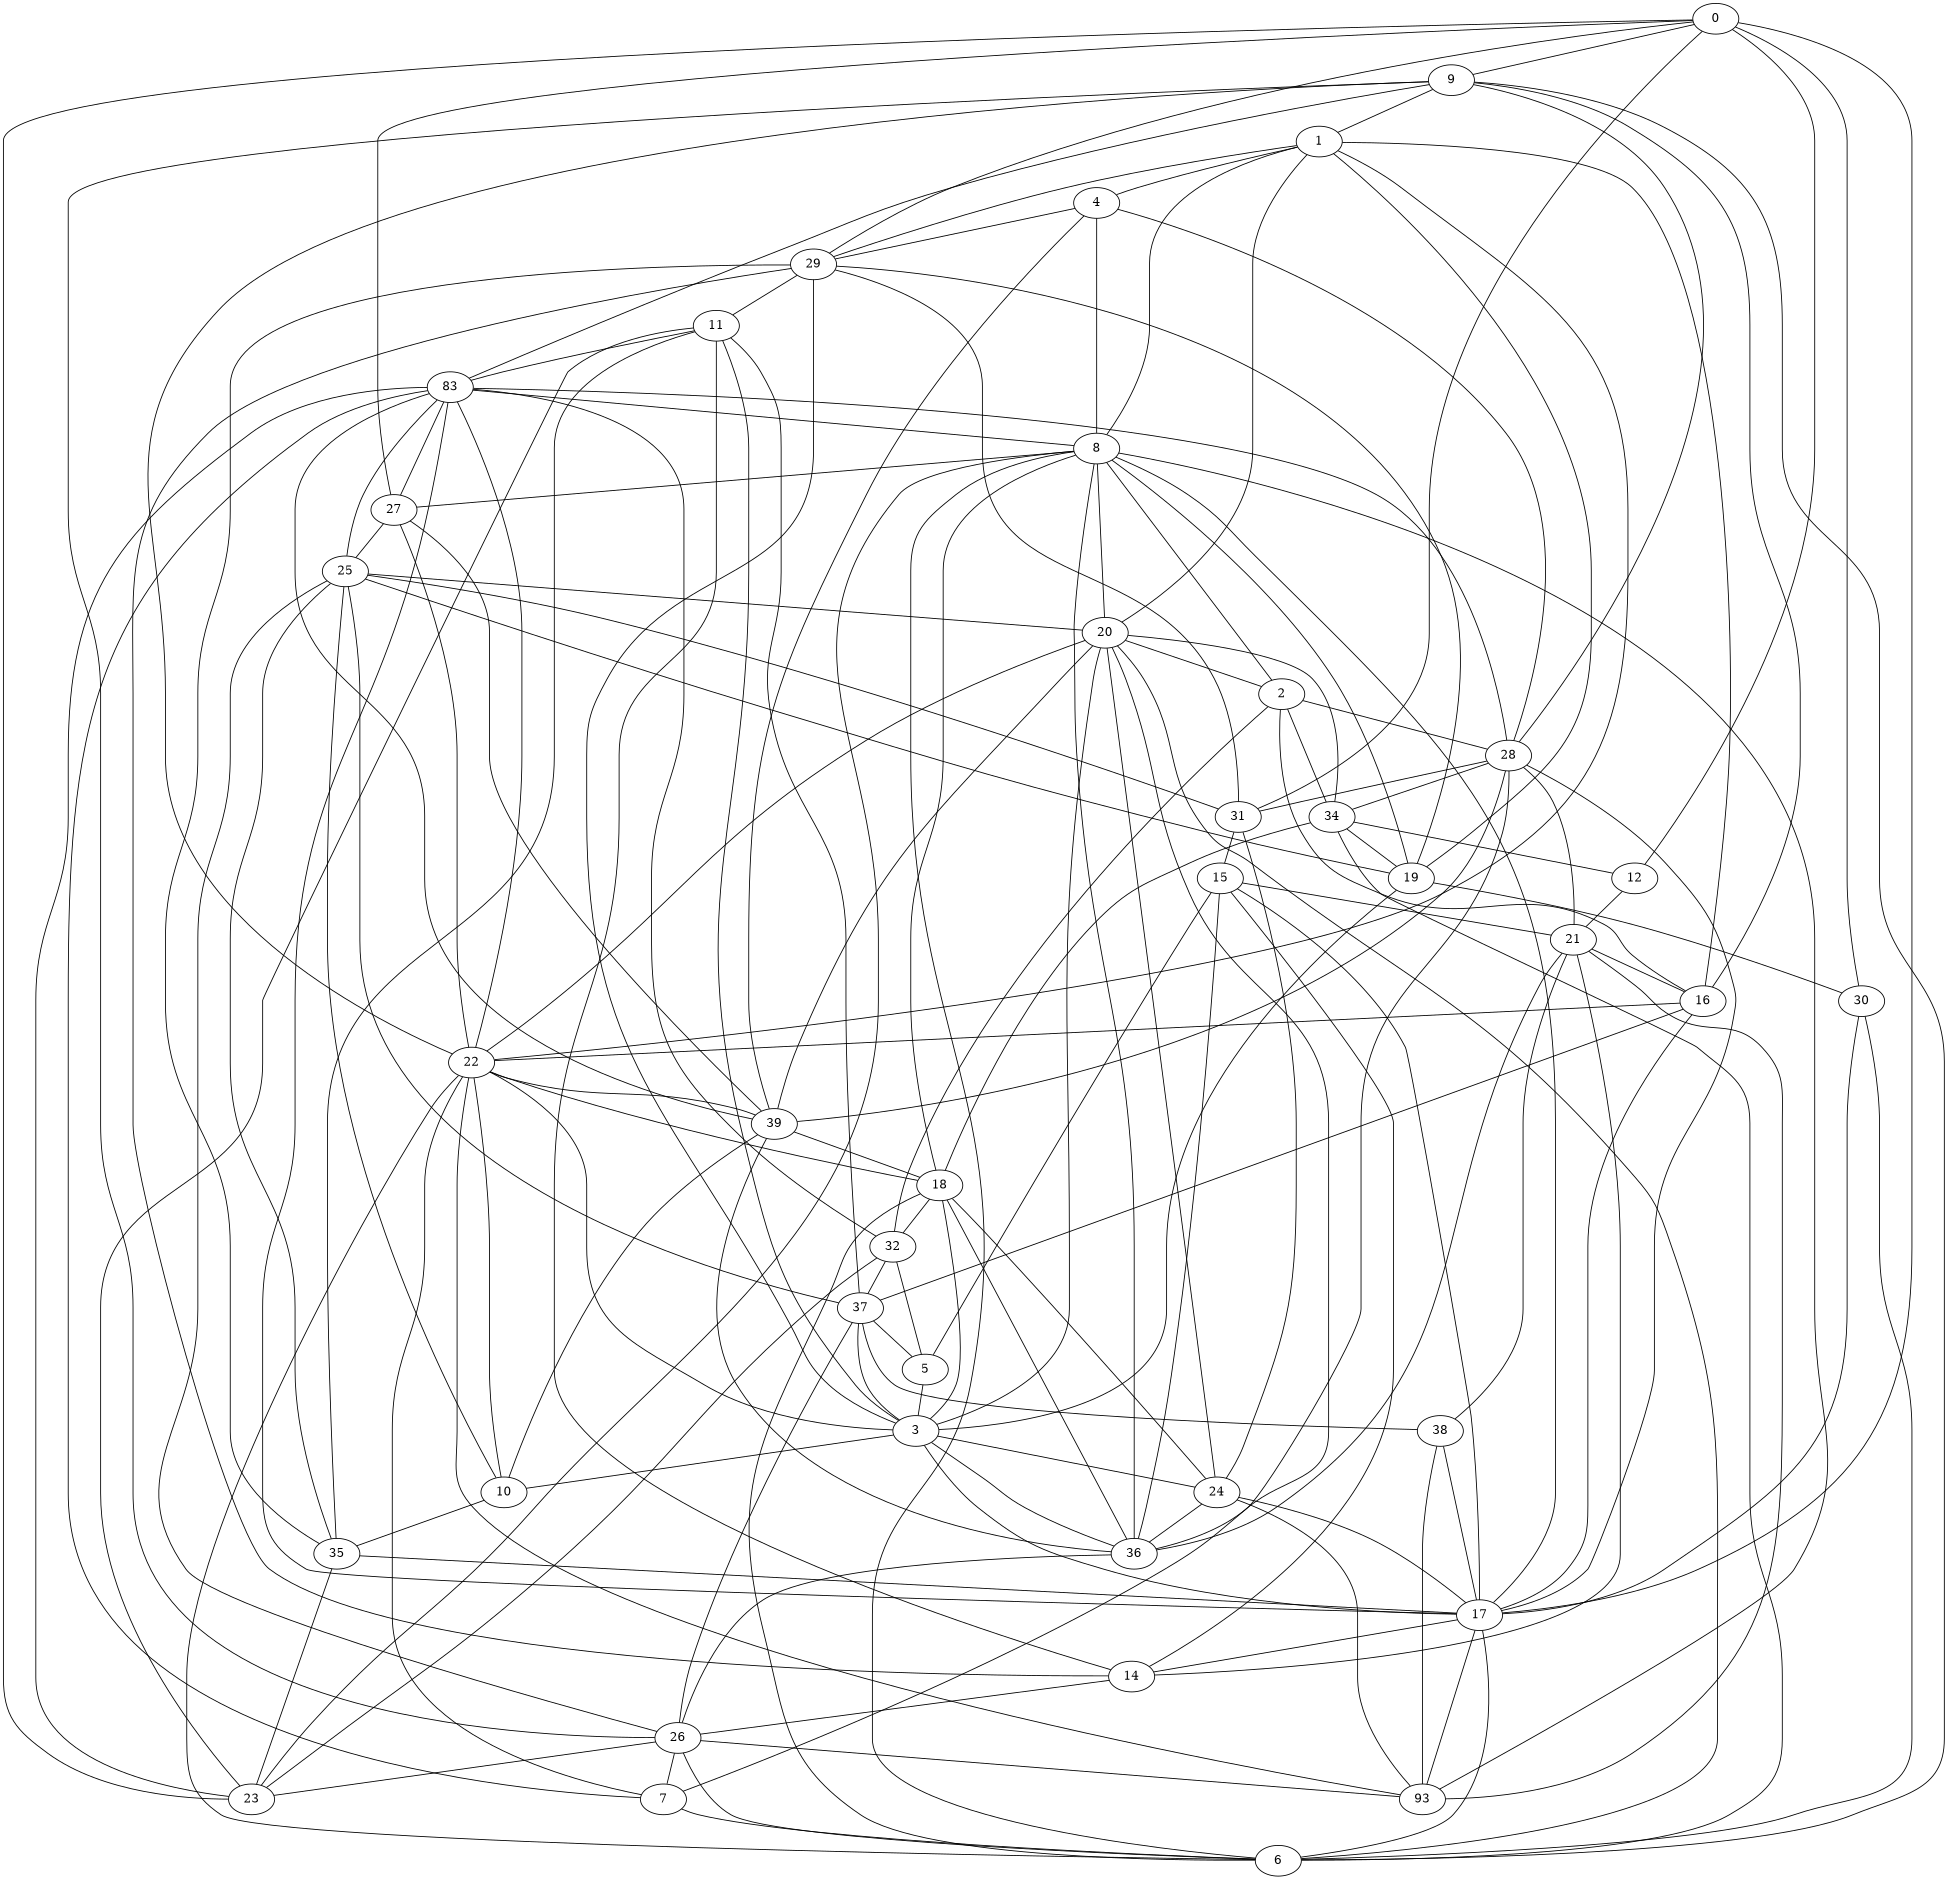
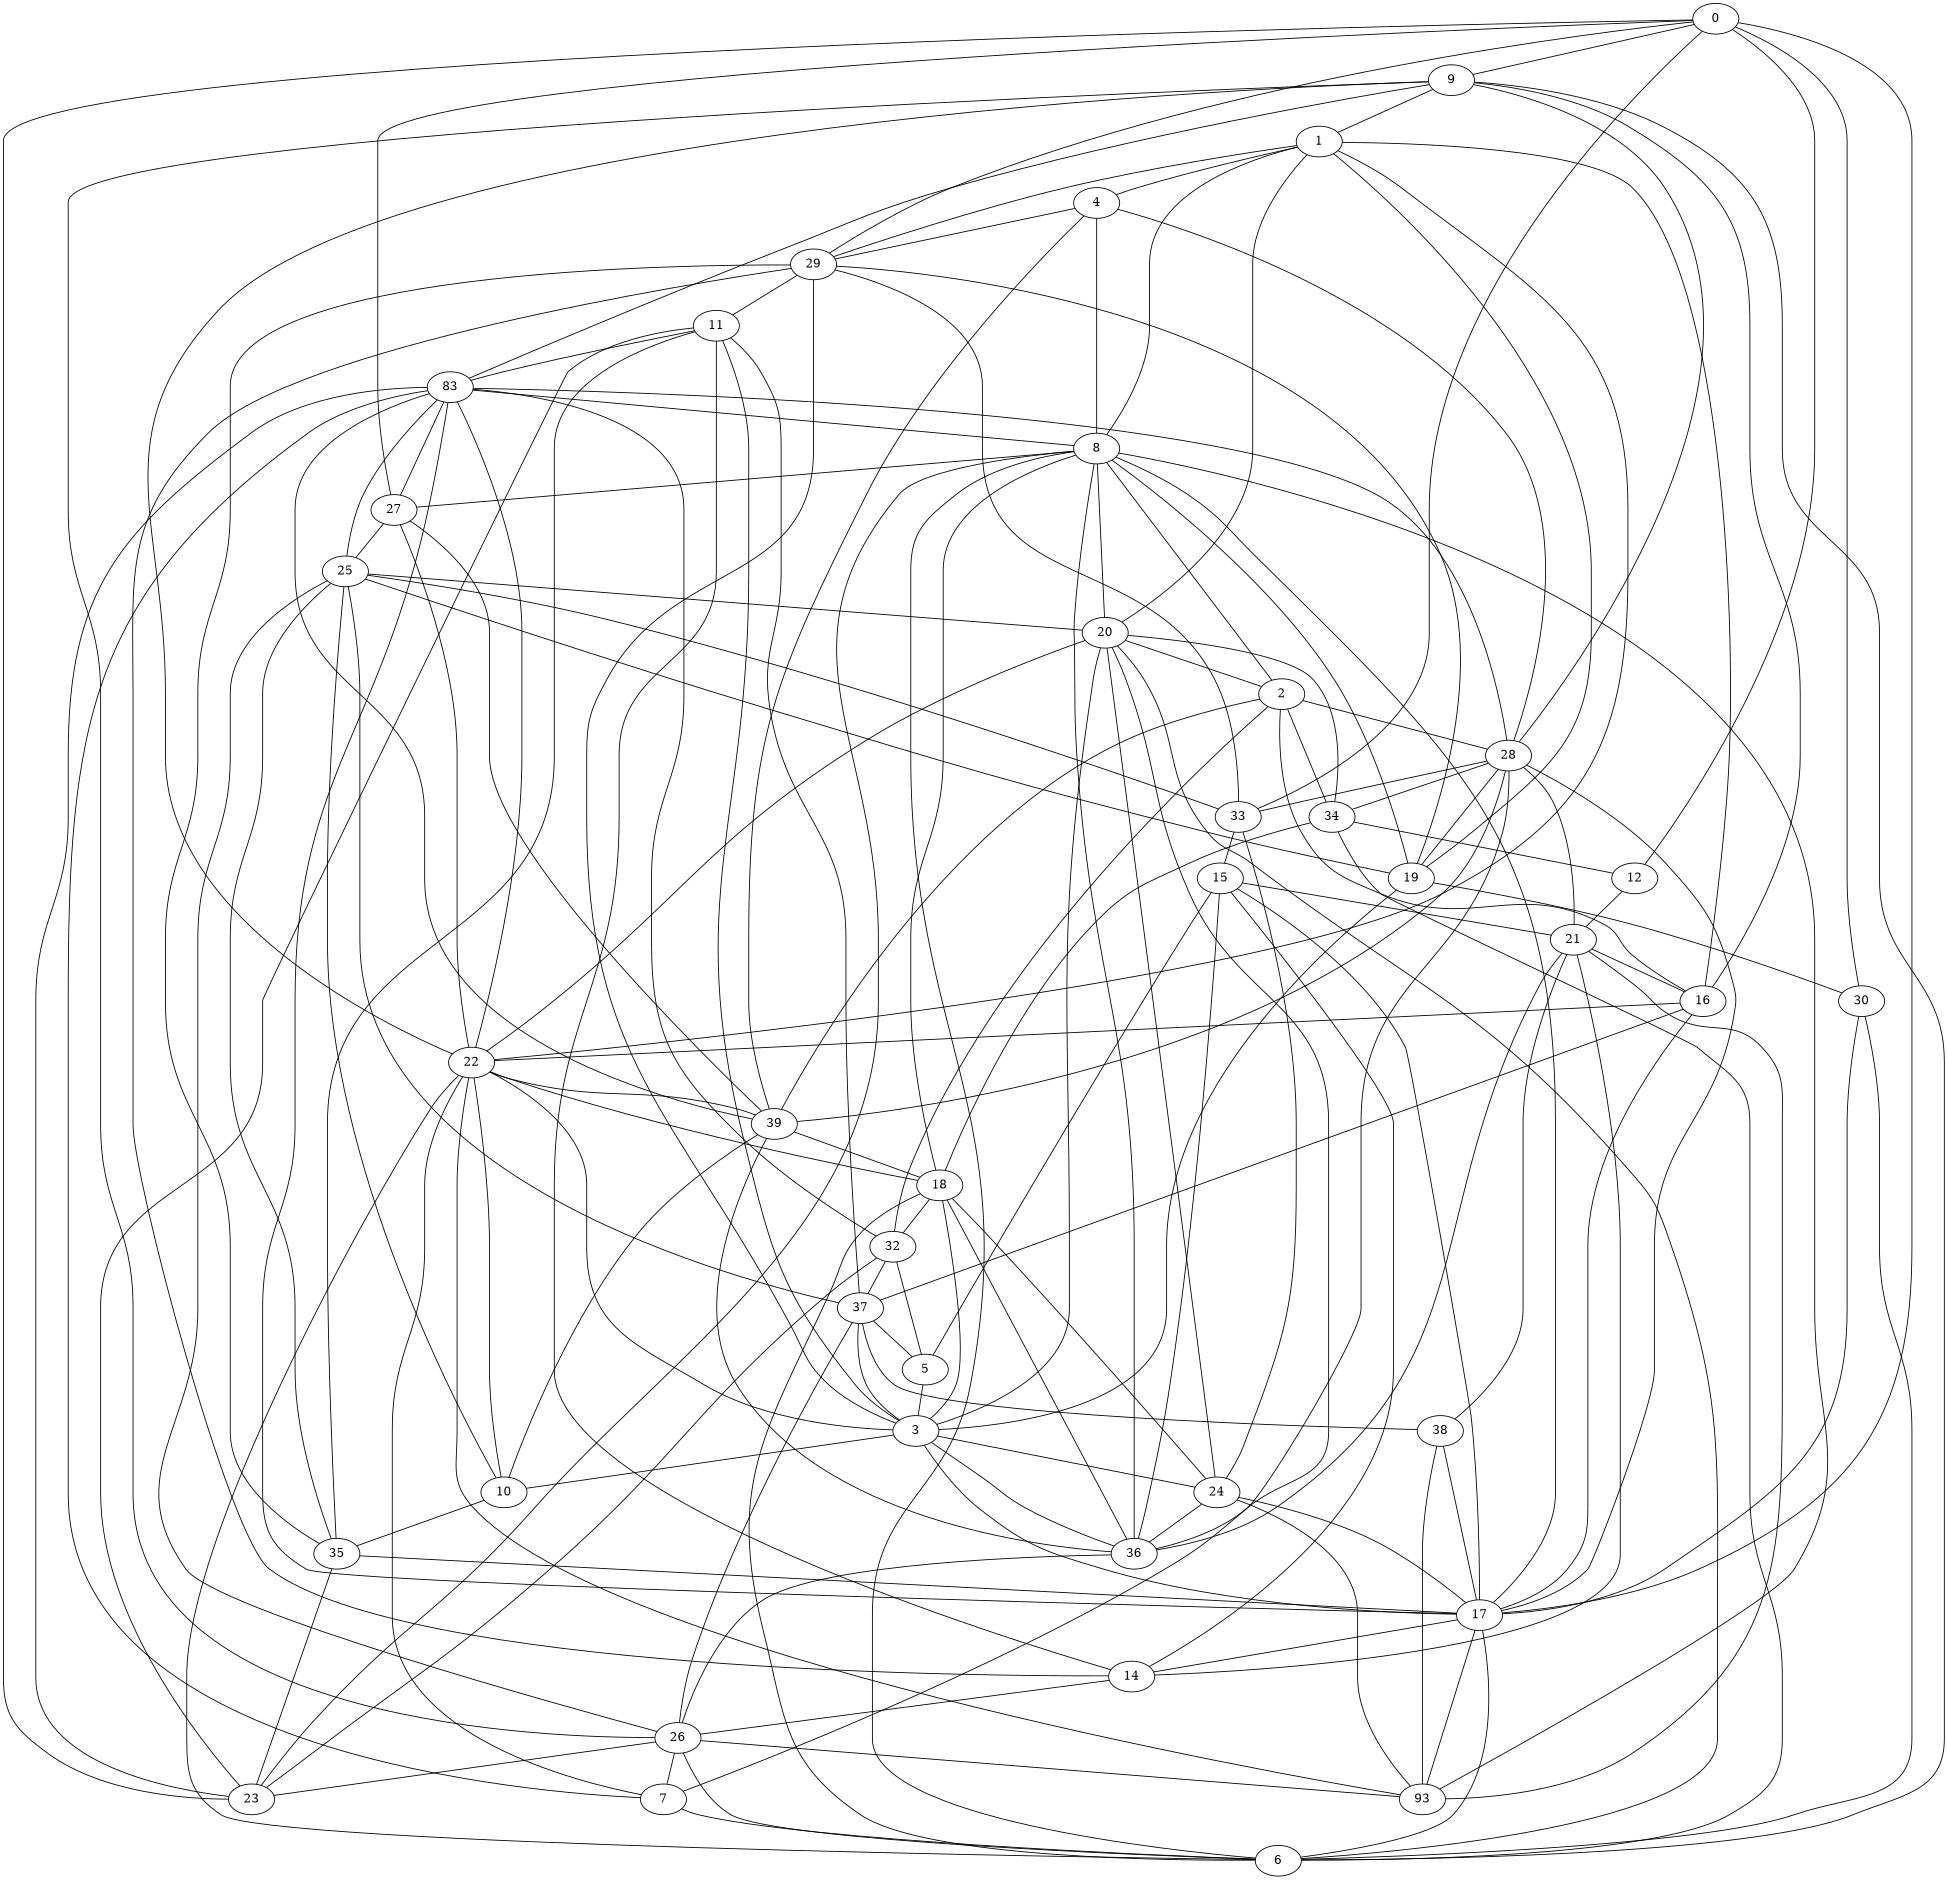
(1238, 817) -> (1238, 817)
(1372, 848) -> (1460, 817)
(902, 856) -> (976, 848)
